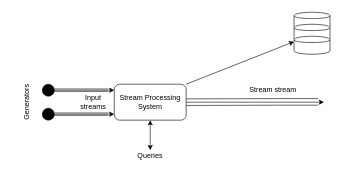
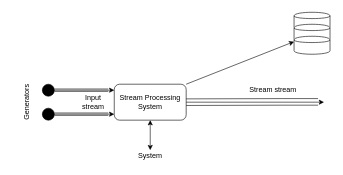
(93, 102) -> (93, 102)
(150, 156) -> (150, 156)
